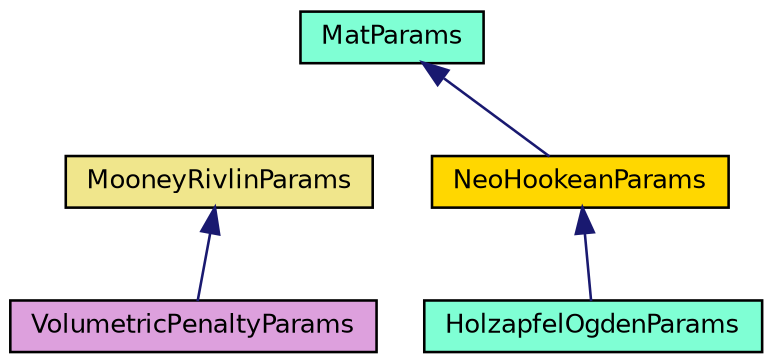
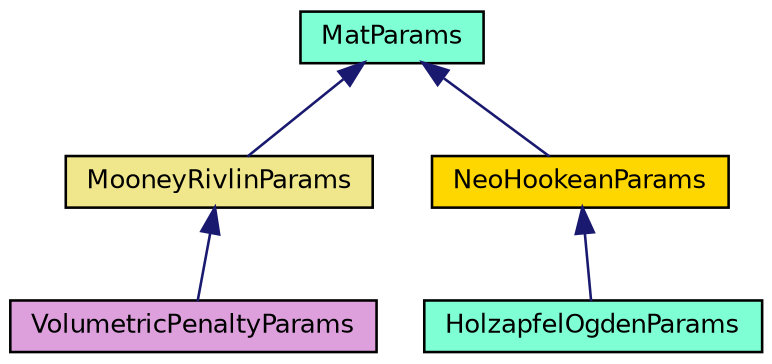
none -> (295, 118)
